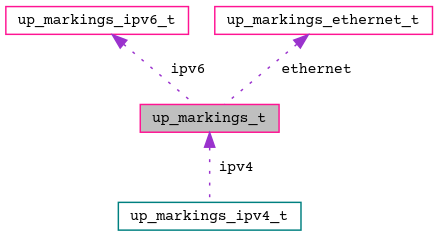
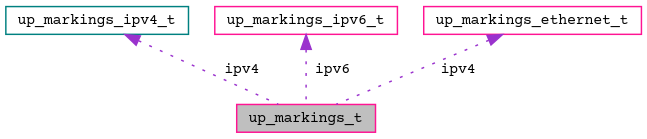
(313, 69) -> (454, 69)
(210, 175) -> (208, 72)
